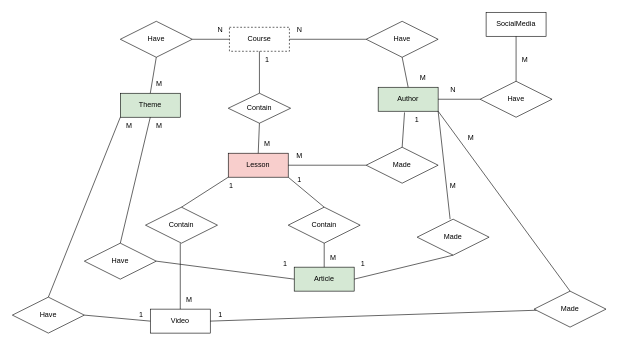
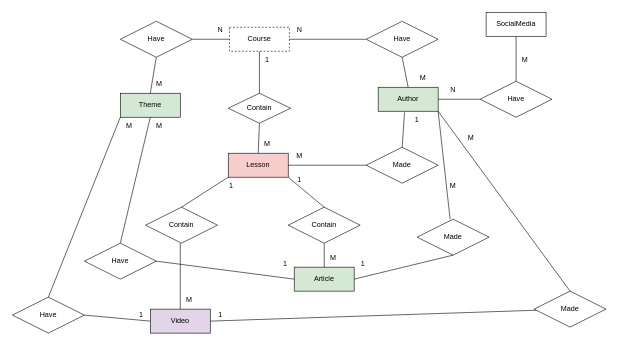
(180, 321) -> (180, 321)
